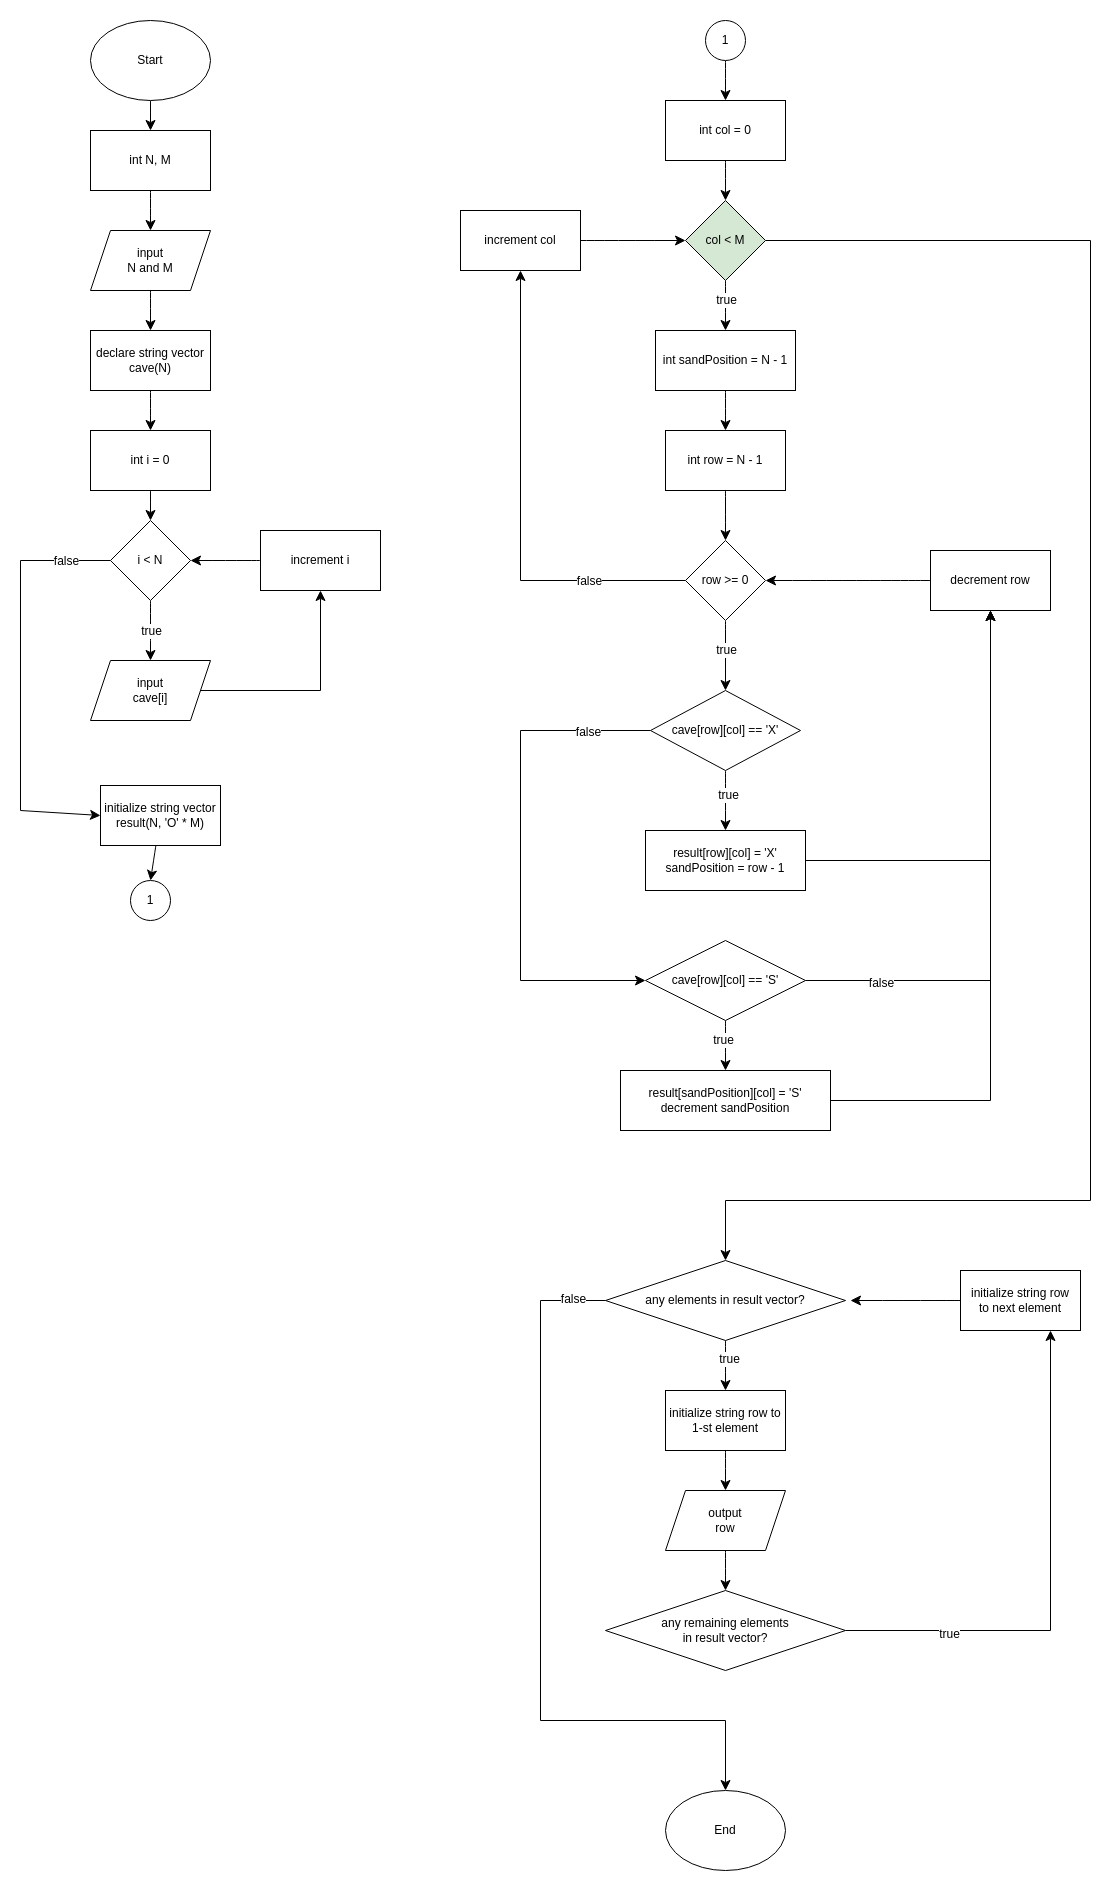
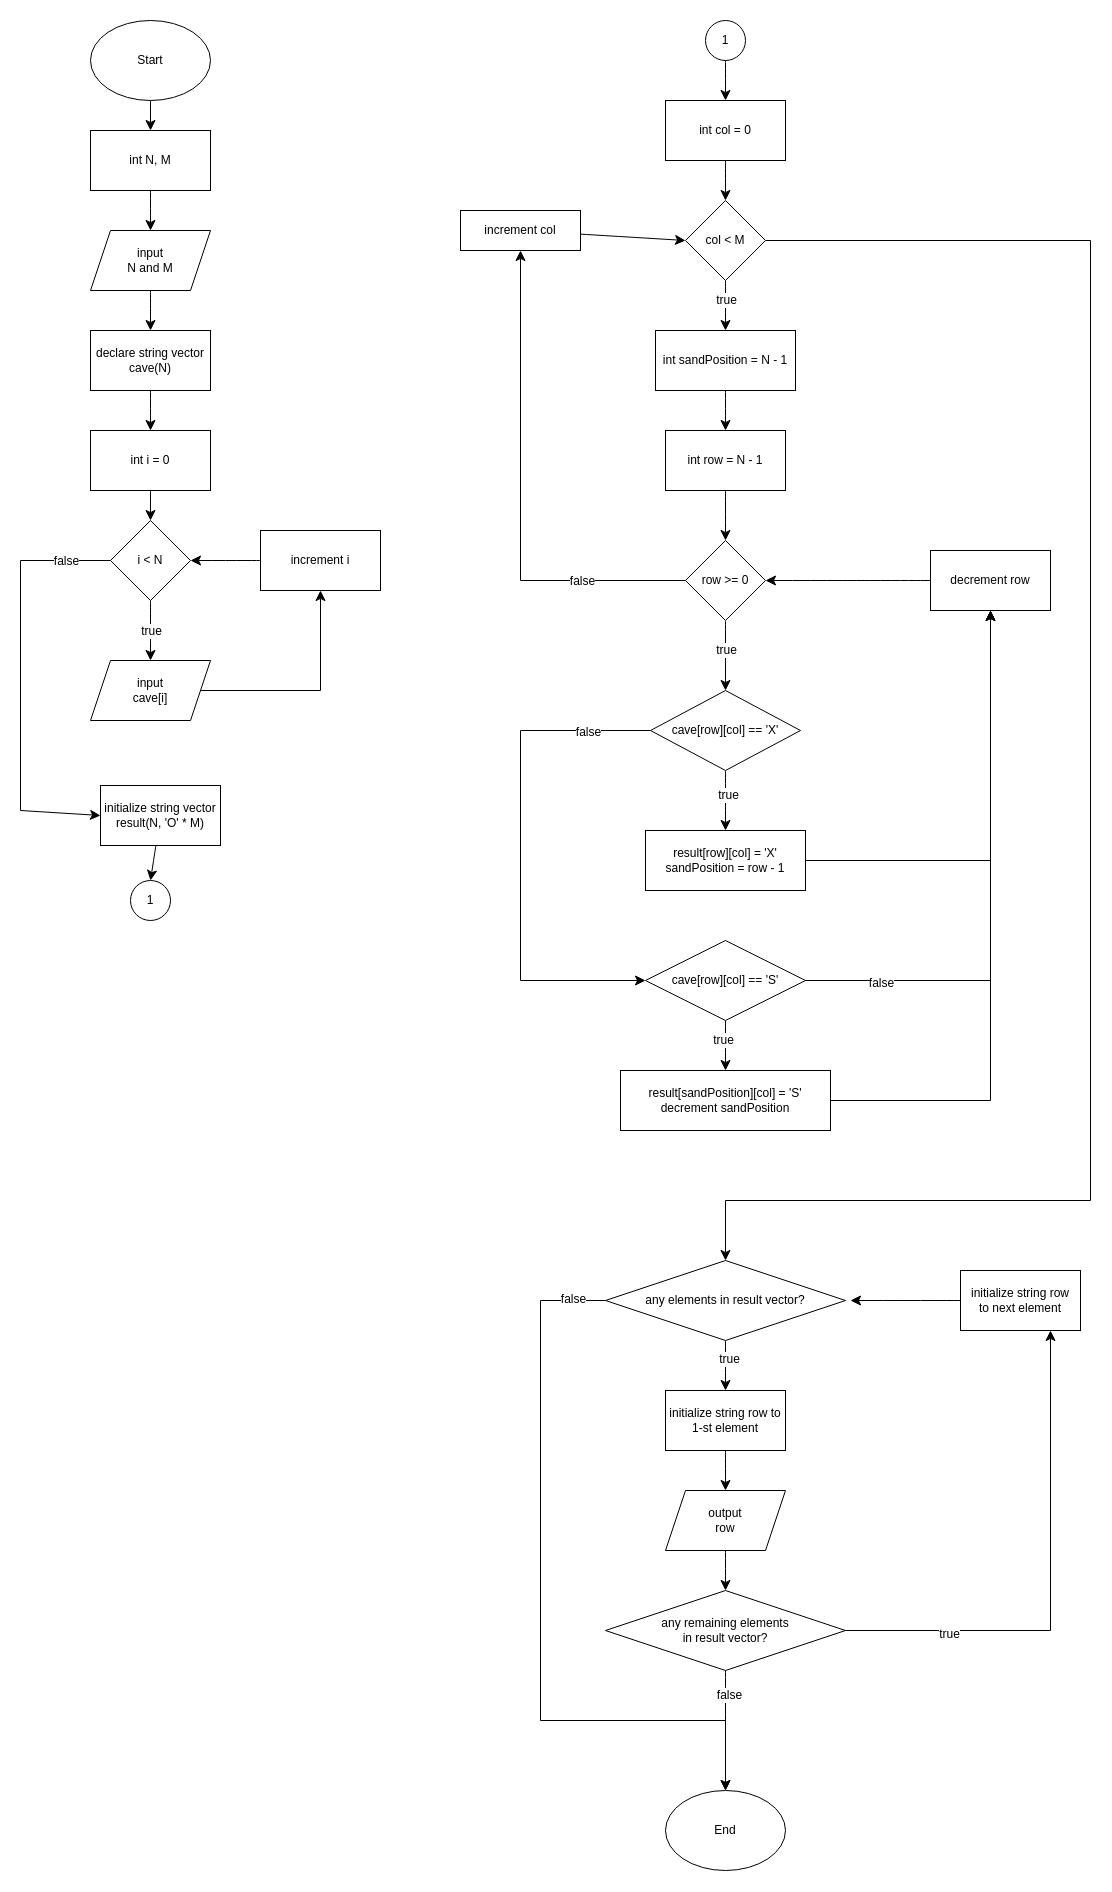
(521, 241) -> (521, 231)
(726, 241) -> (726, 241)
none -> (726, 1690)
